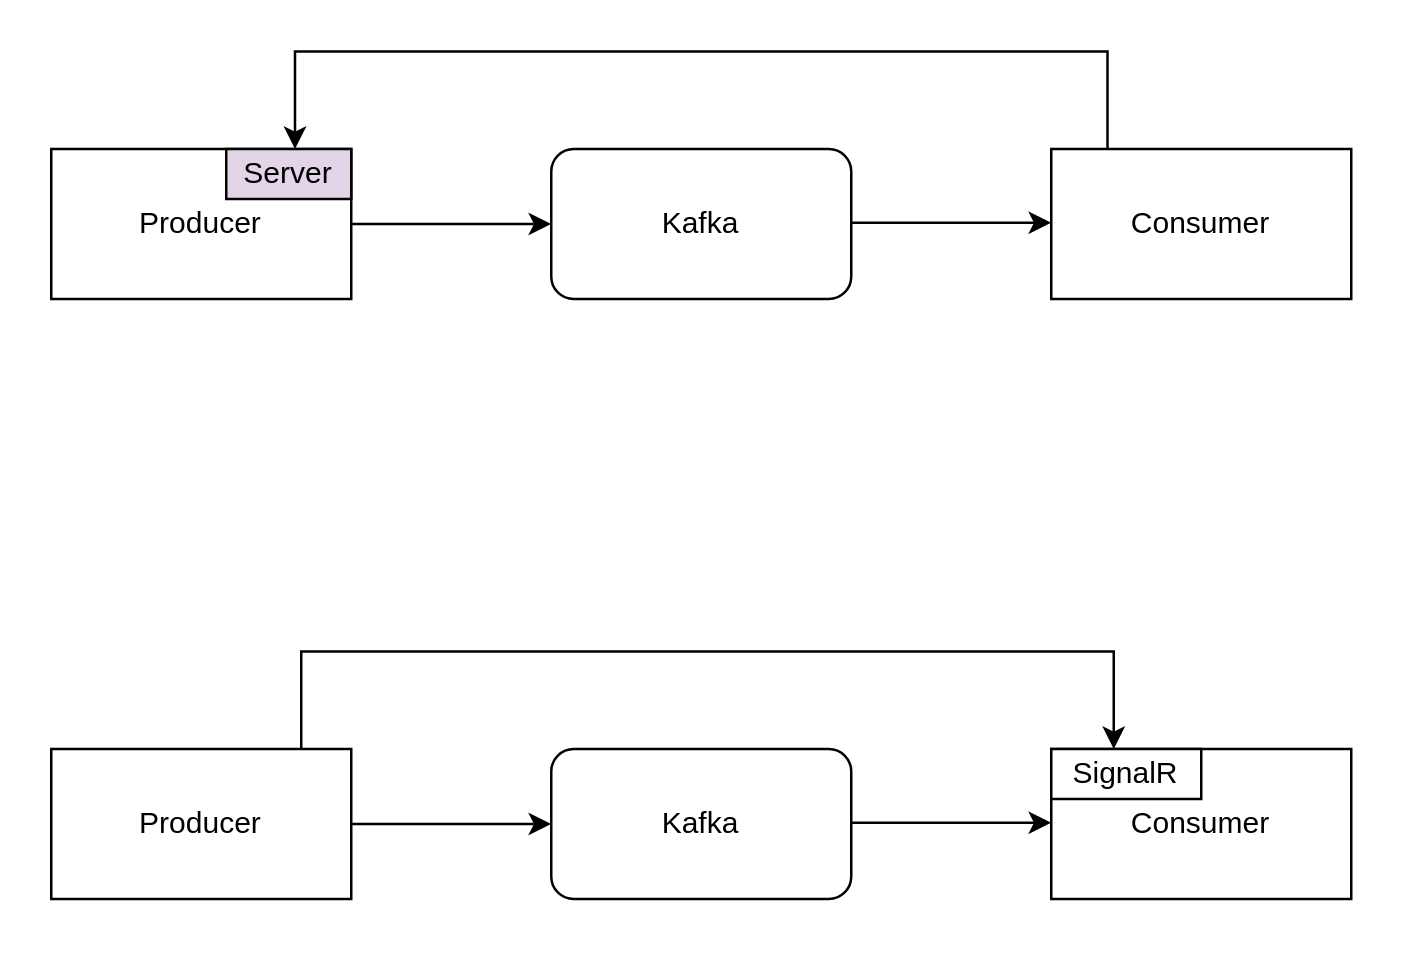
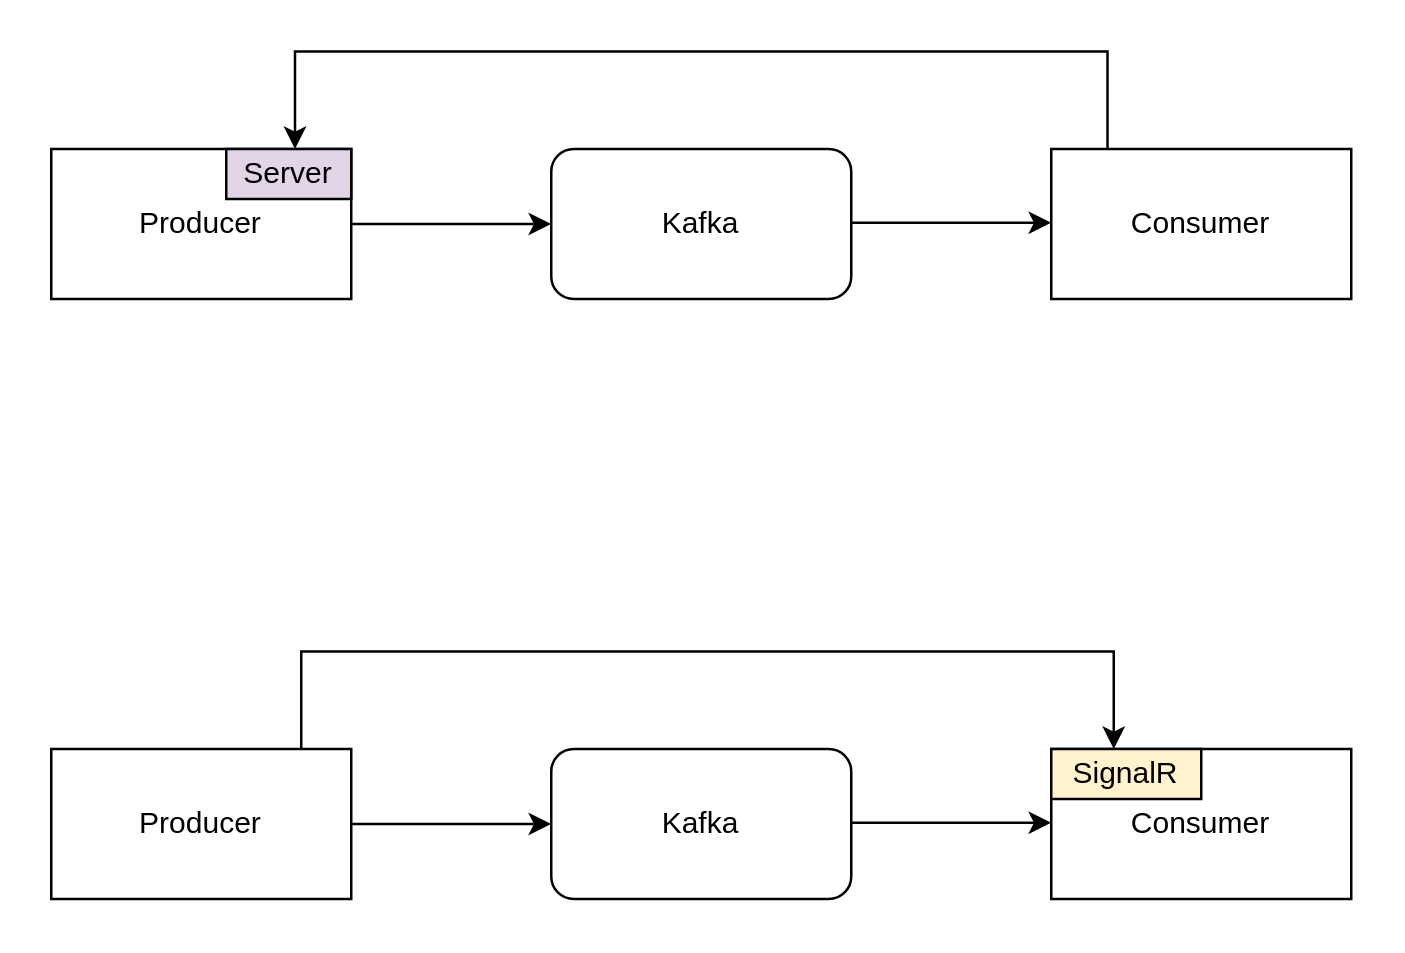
(1126, 774) -> (1126, 774)
